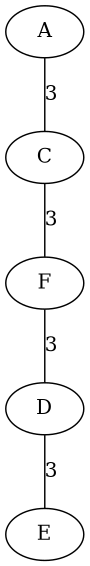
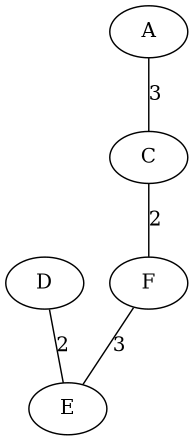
(52, 220) -> (156, 220)
(45, 346) -> (108, 346)
(52, 472) -> (64, 346)
